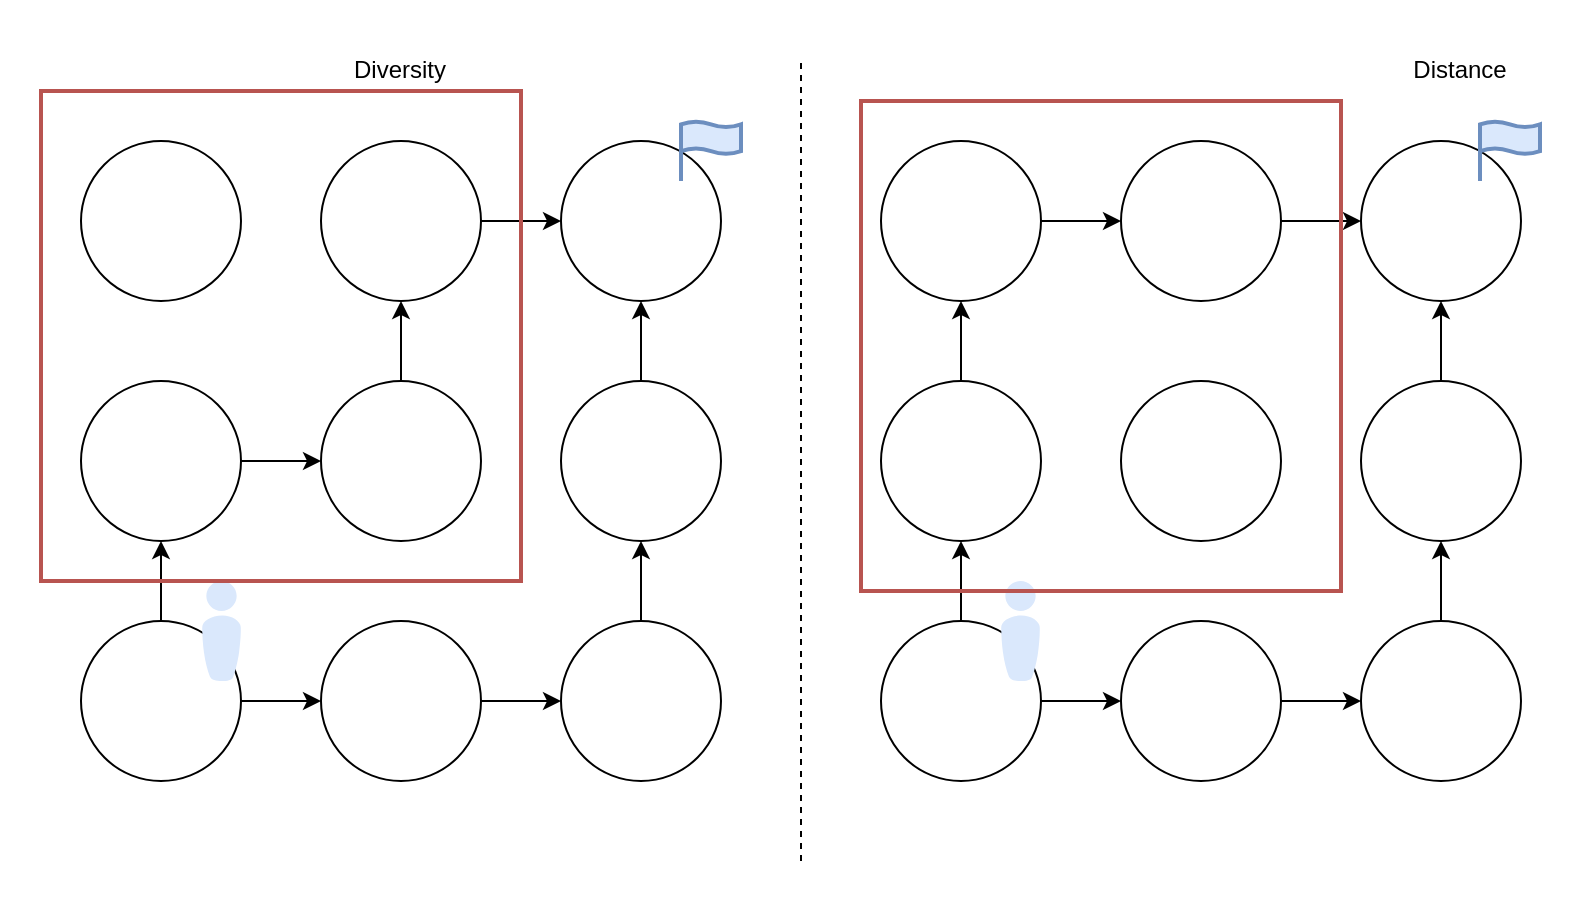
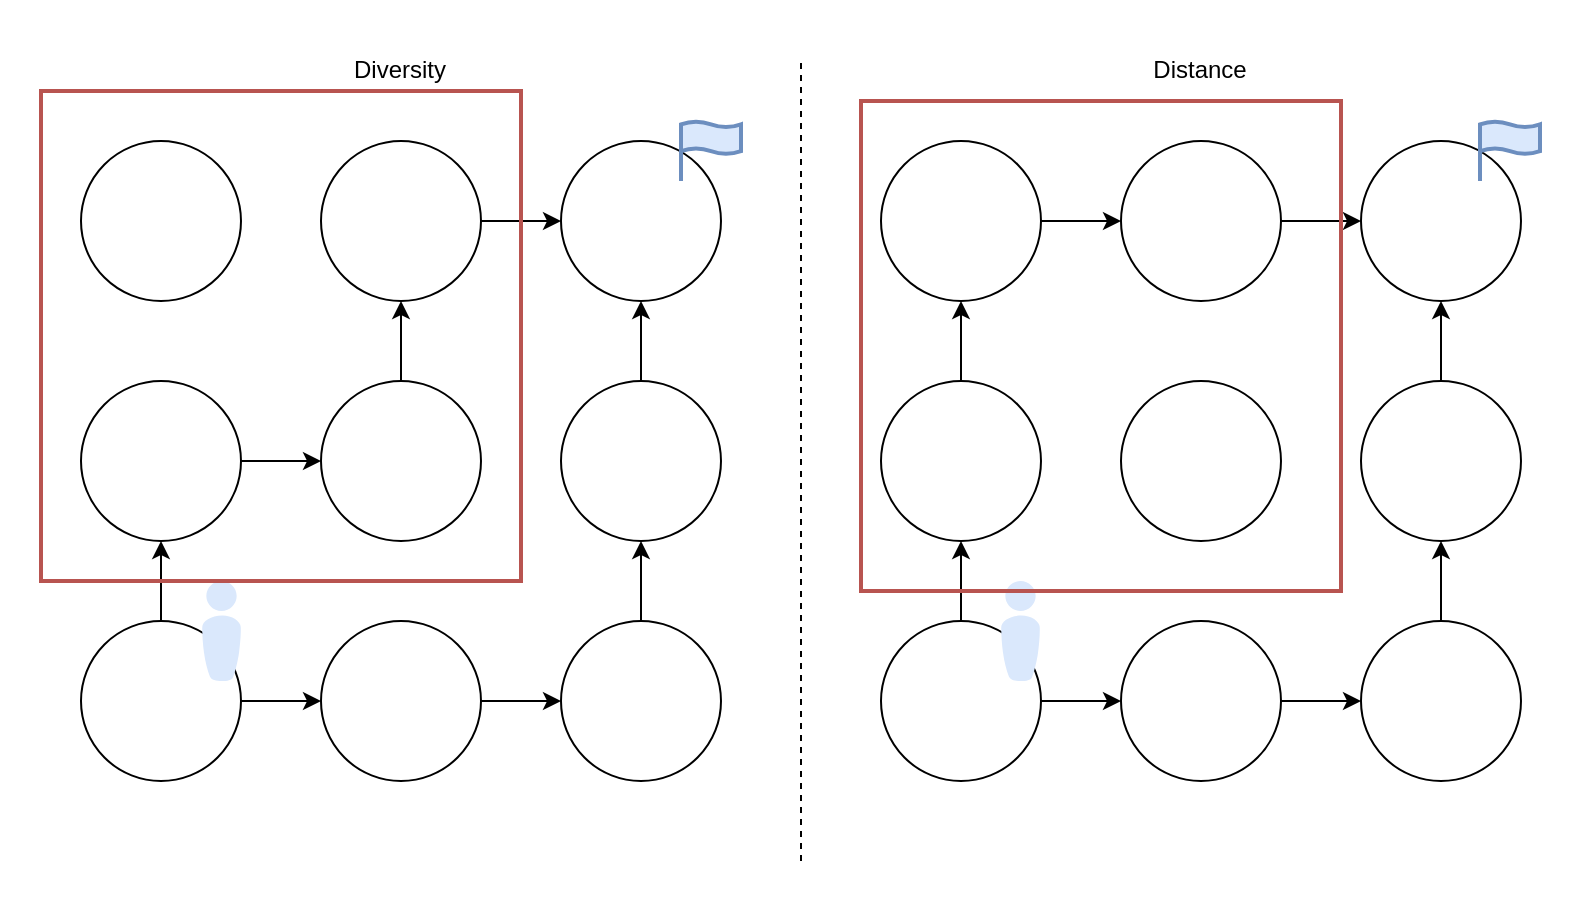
(1461, 71) -> (1201, 71)
